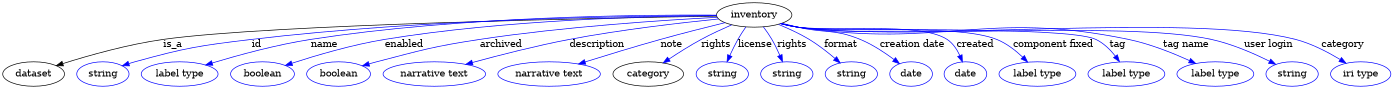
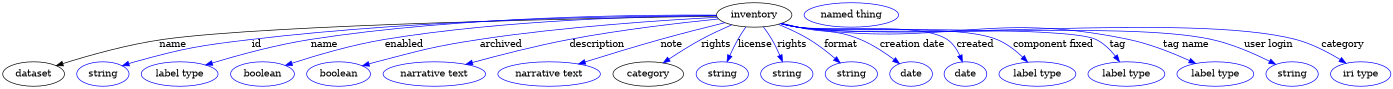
none -> (851, 15)
(173, 44) -> (173, 44)
